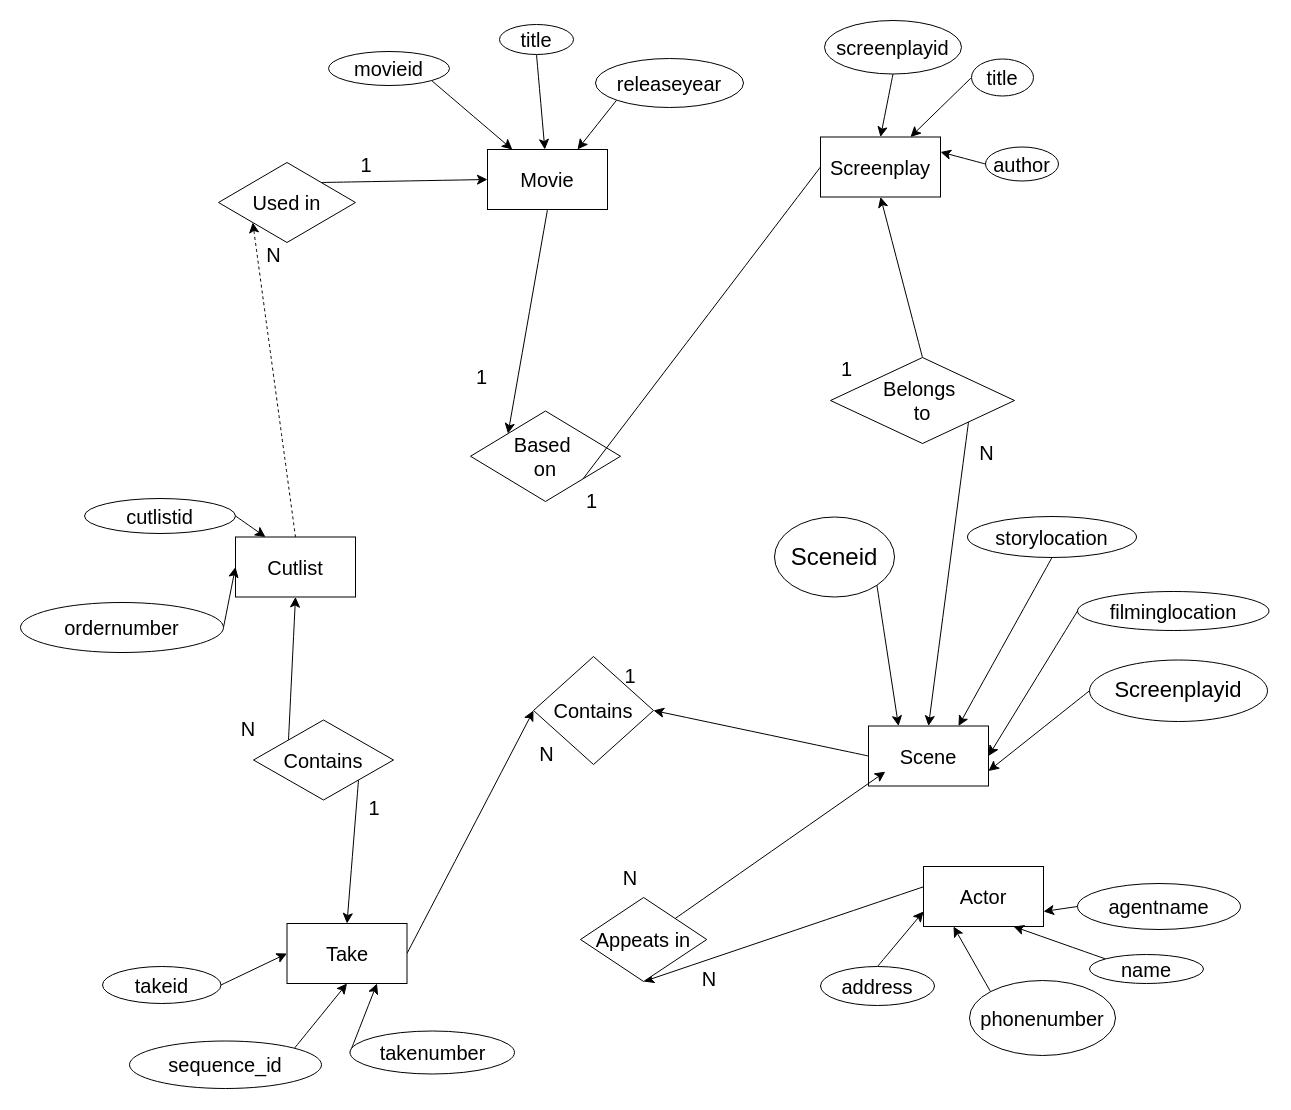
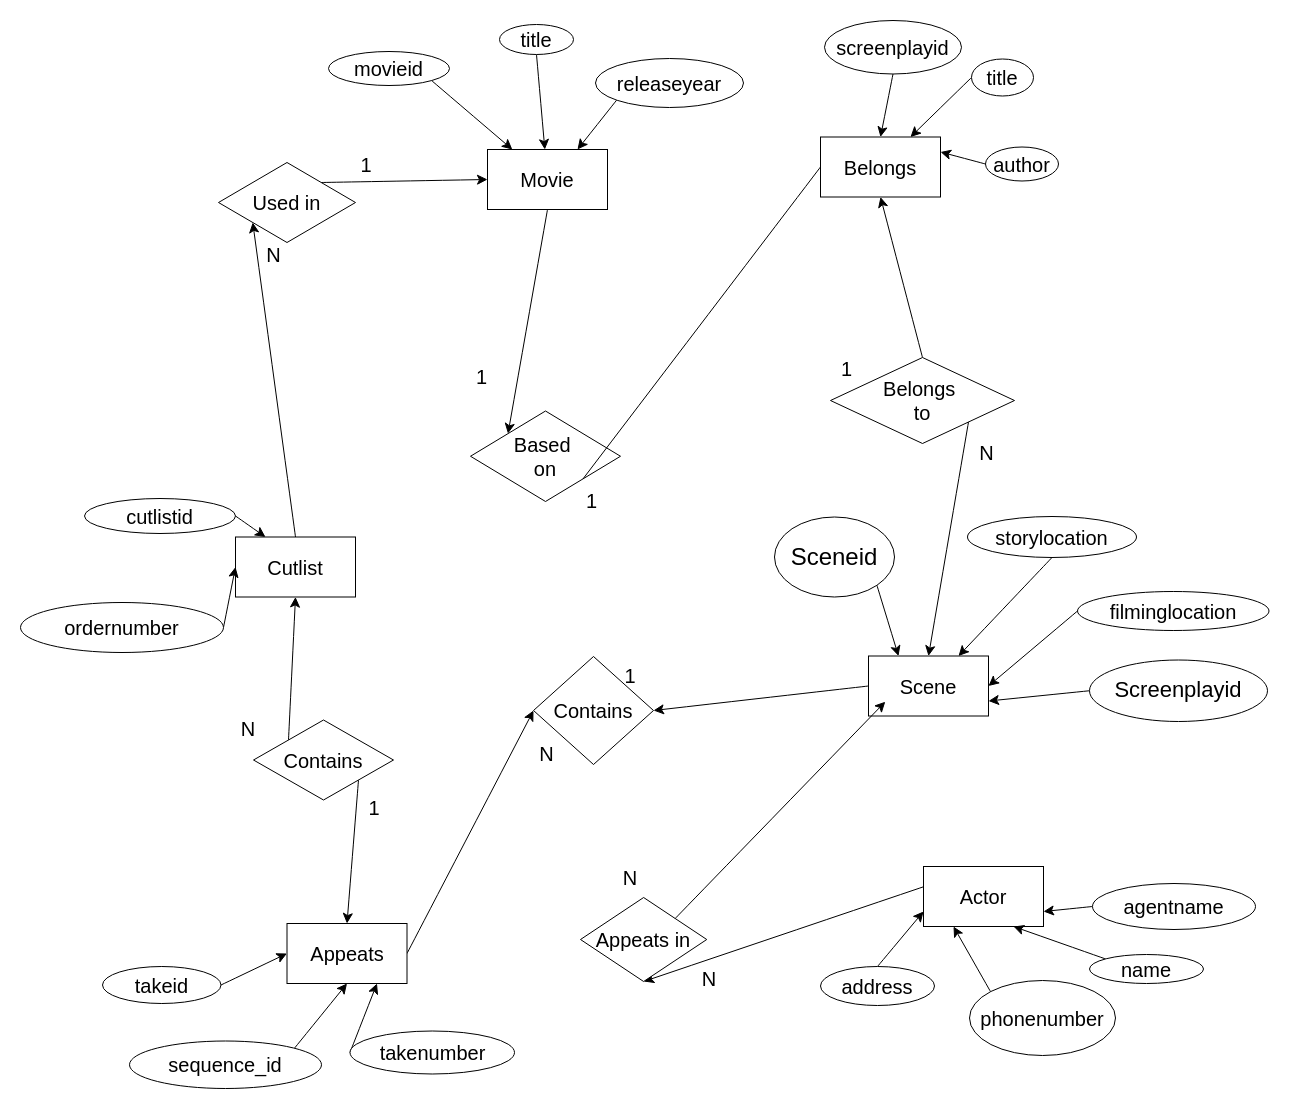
(881, 168) -> (881, 168)
(275, 384) -> (275, 384)
(929, 756) -> (929, 686)
(1159, 907) -> (1174, 907)
(348, 954) -> (348, 954)
